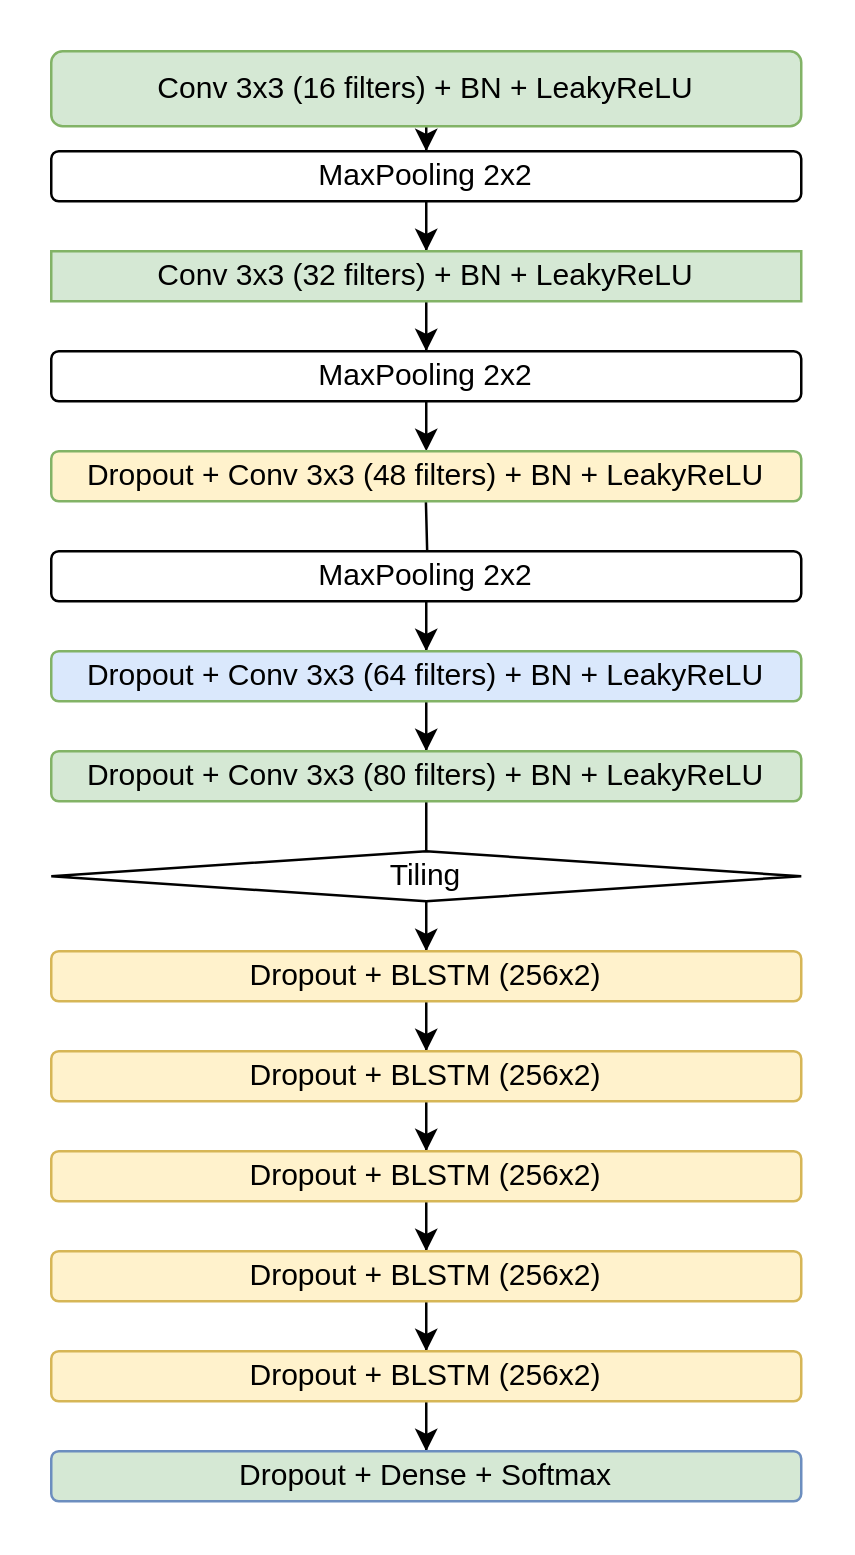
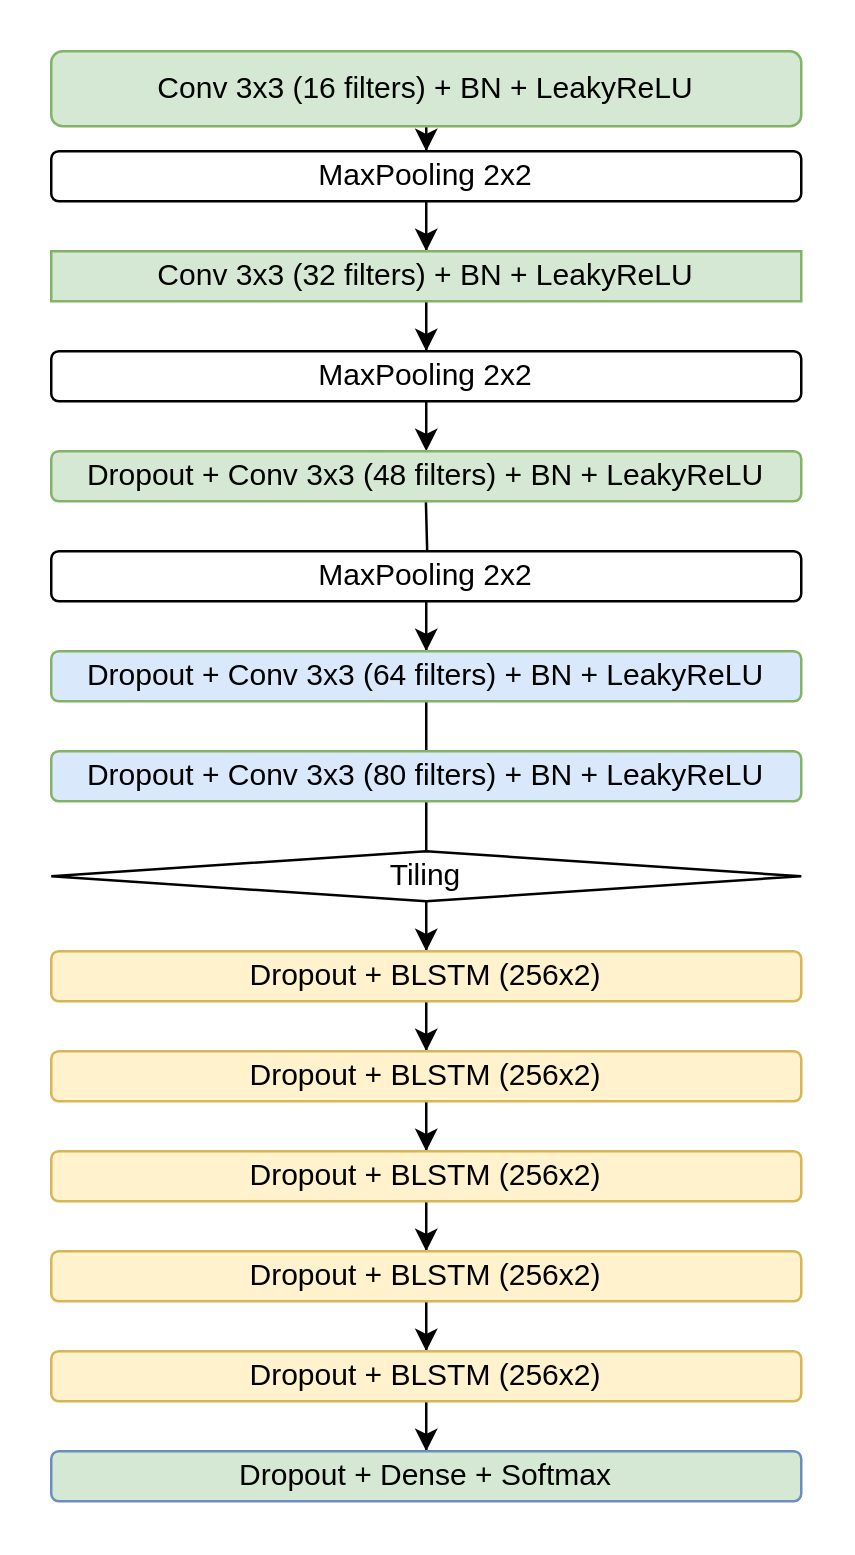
(426, 476) -> (426, 476)
(426, 733) -> (426, 740)
(426, 776) -> (426, 776)
